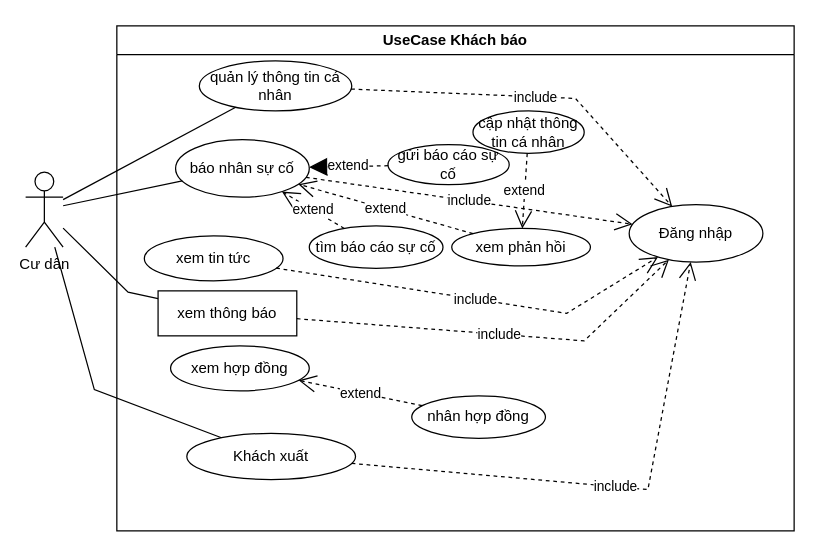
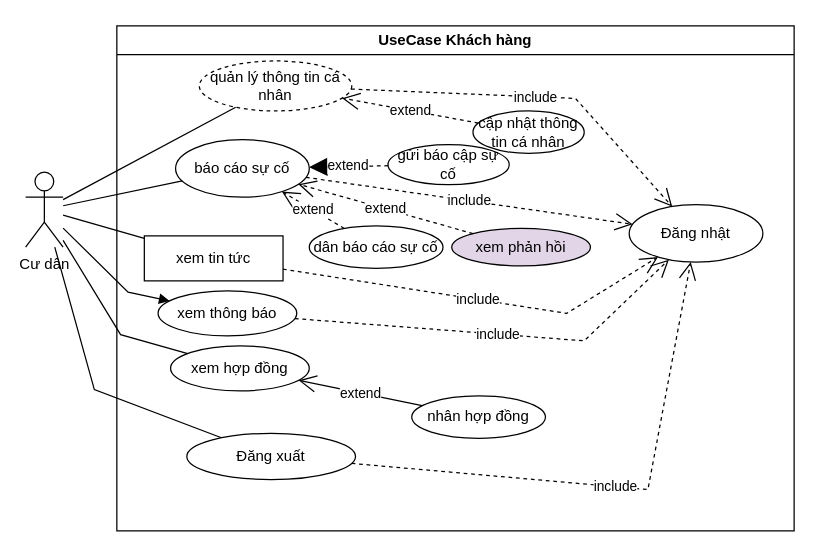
(456, 41) -> (456, 41)
(276, 86) -> (276, 86)
(449, 164) -> (449, 164)
(243, 168) -> (243, 168)
(525, 189) -> (412, 111)
none -> (104, 226)
(696, 233) -> (696, 233)
(376, 247) -> (376, 247)
(521, 247) -> (521, 247)
(214, 258) -> (214, 258)
none -> (89, 282)
(156, 298) -> (157, 298)
(228, 313) -> (228, 313)
(400, 401) -> (400, 401)
(271, 457) -> (271, 457)
